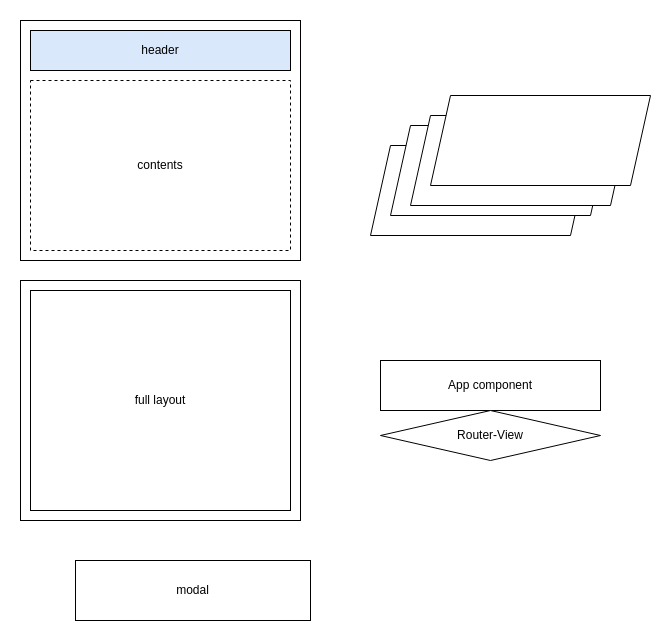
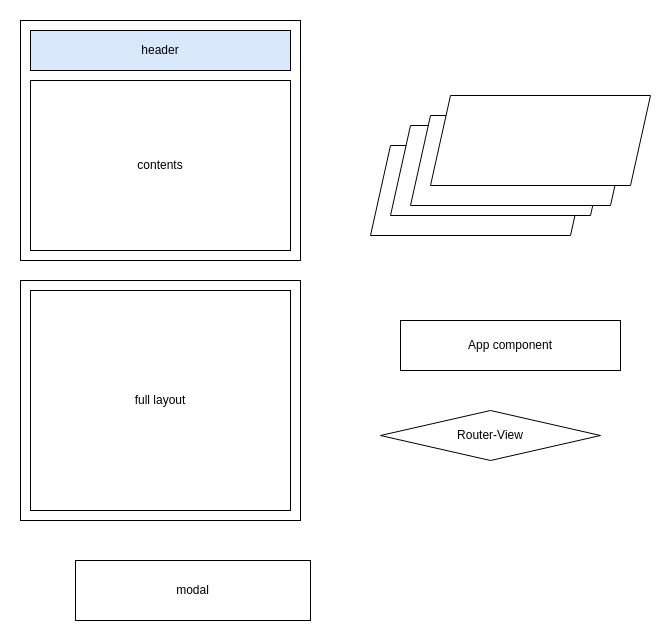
(161, 166) -> (161, 166)
(491, 386) -> (511, 346)
